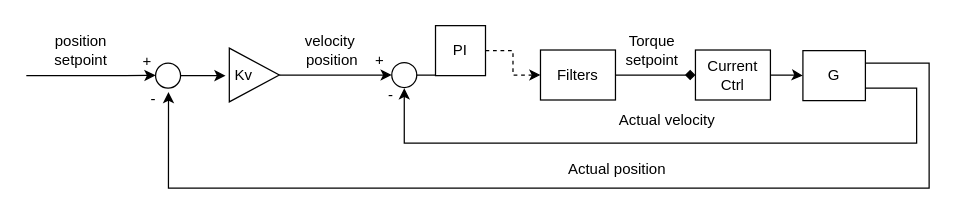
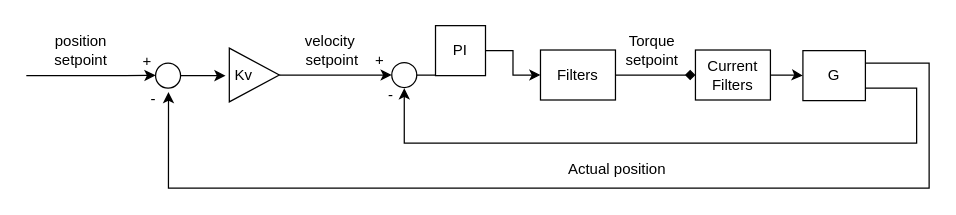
(333, 51) -> (333, 51)
(513, 57) -> (513, 57)
(733, 76) -> (733, 76)
(667, 121) -> none
